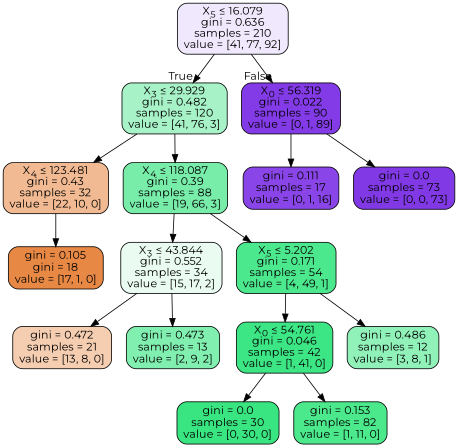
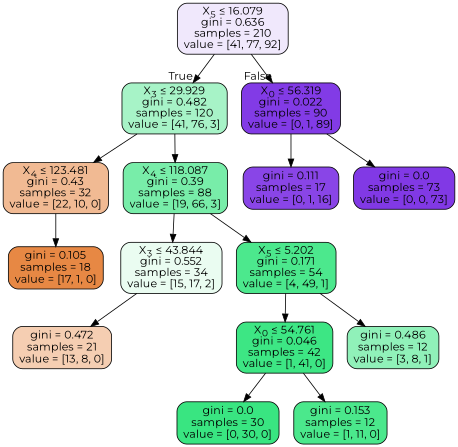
(56, 267) -> (56, 267)
(173, 348) -> none
(340, 423) -> (340, 423)
